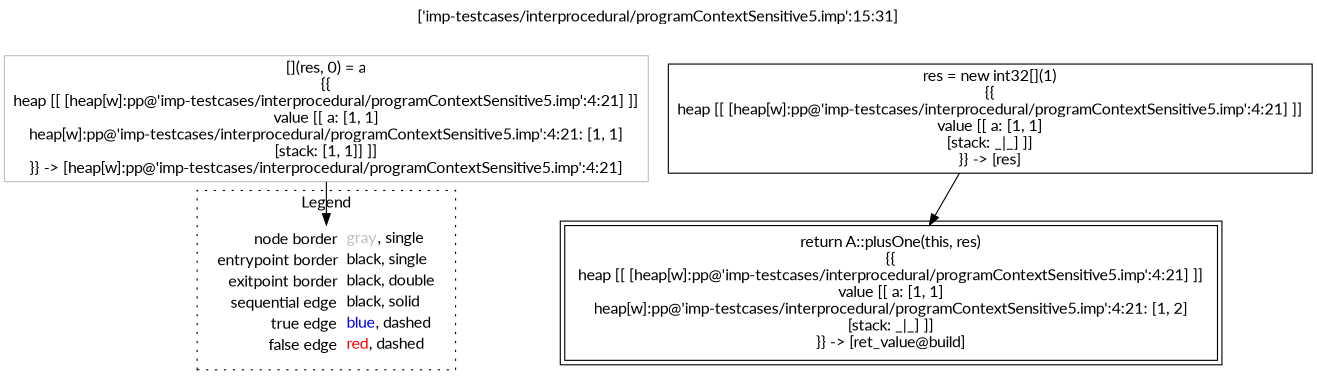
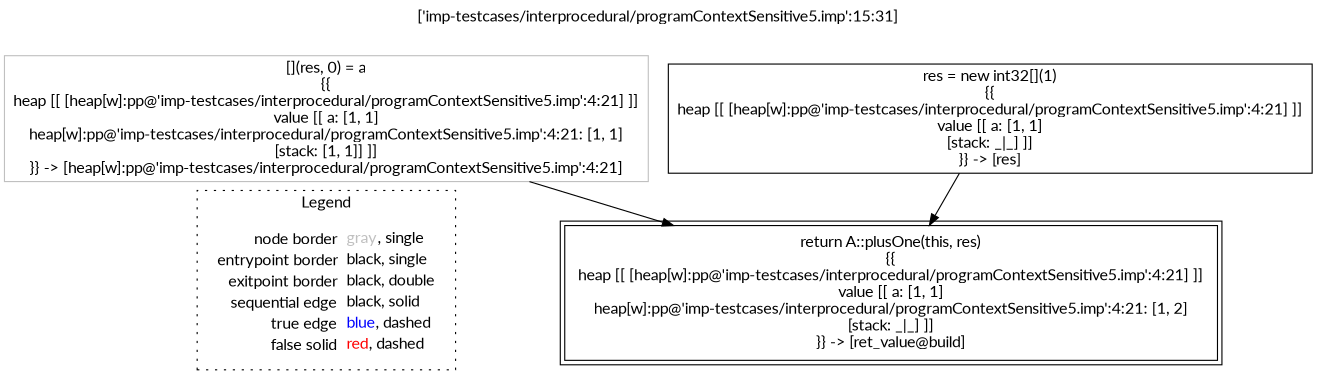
(326, 198) -> (596, 202)
(305, 345) -> (306, 345)
